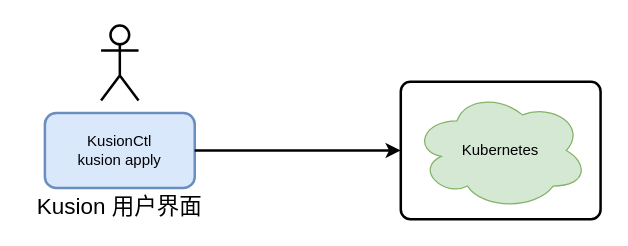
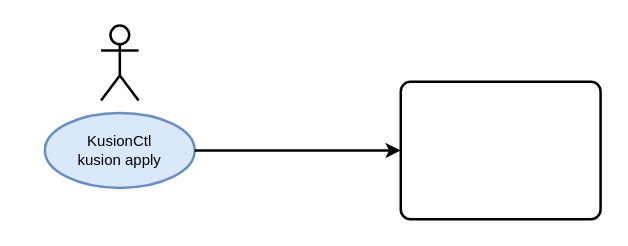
(119, 151) -> (119, 151)
(501, 151) -> none
(119, 207) -> none
